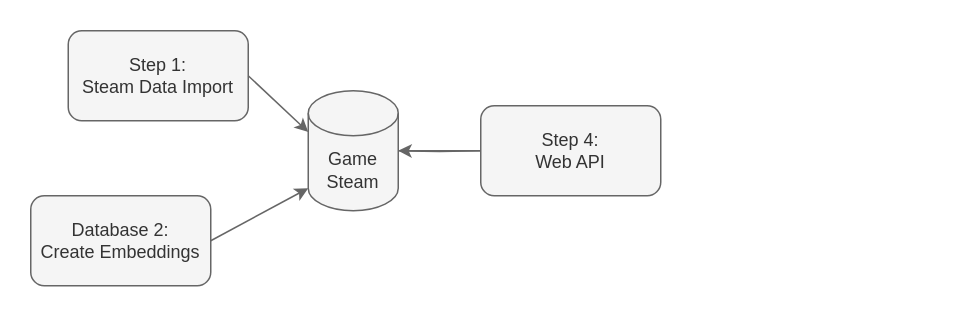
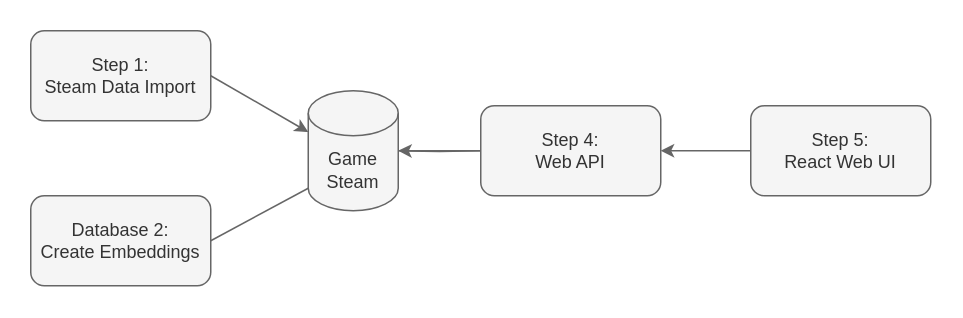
(158, 76) -> (121, 76)
none -> (711, 151)
none -> (841, 151)
(298, 194) -> (302, 192)
